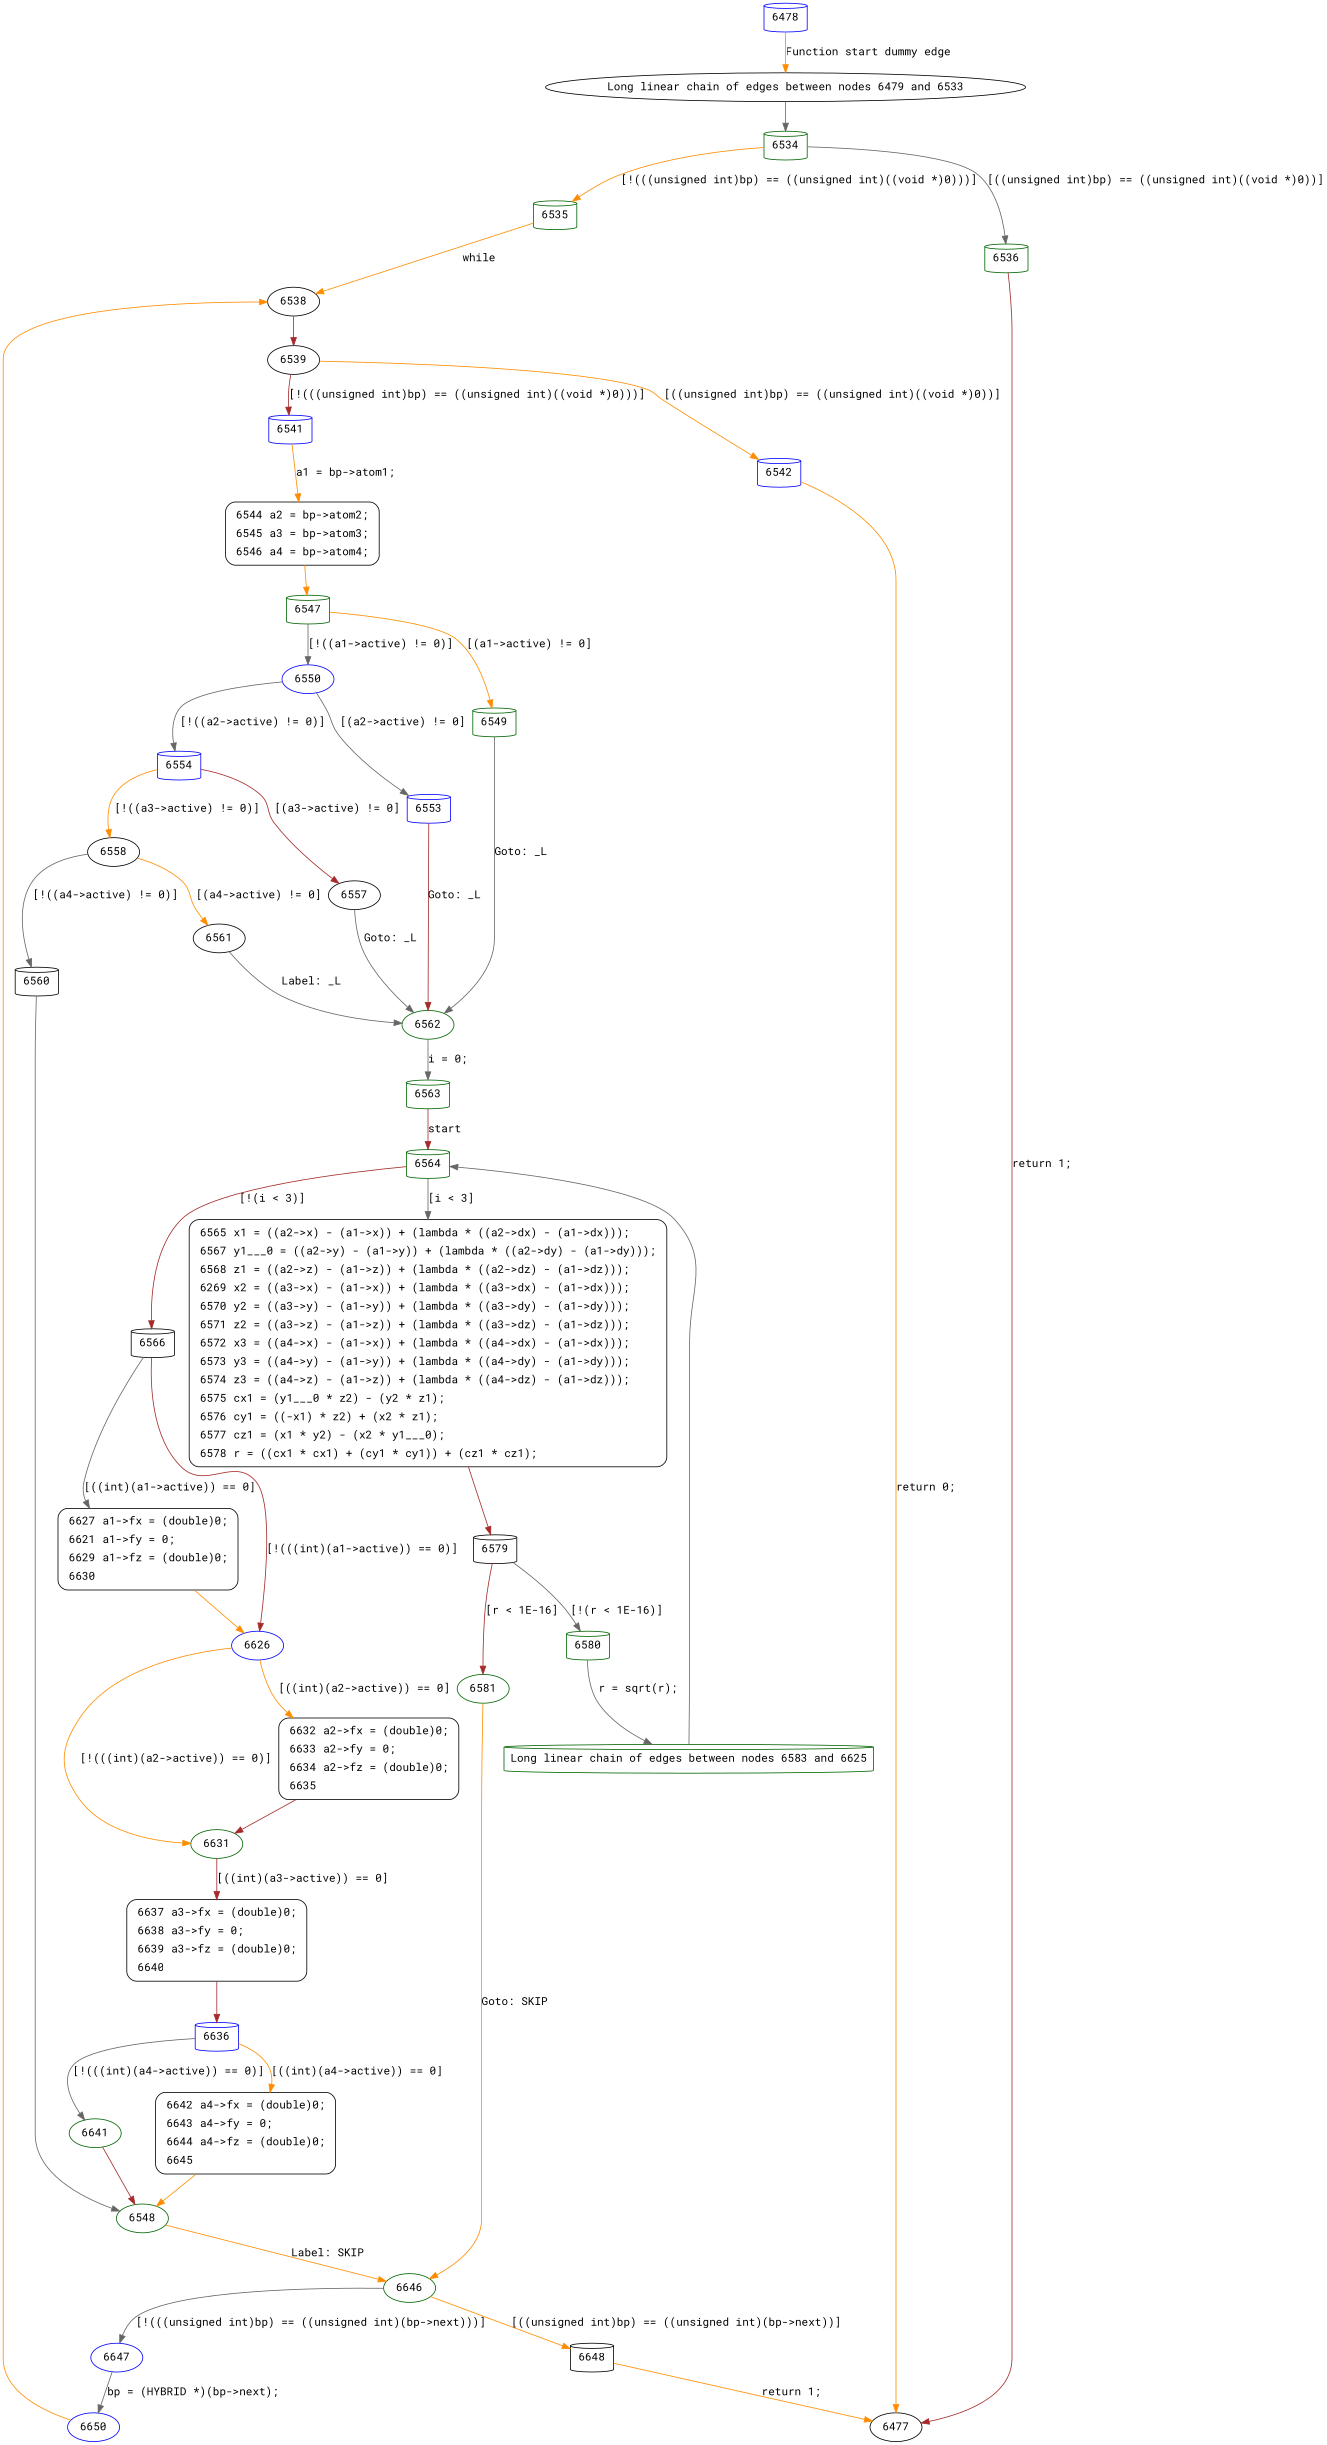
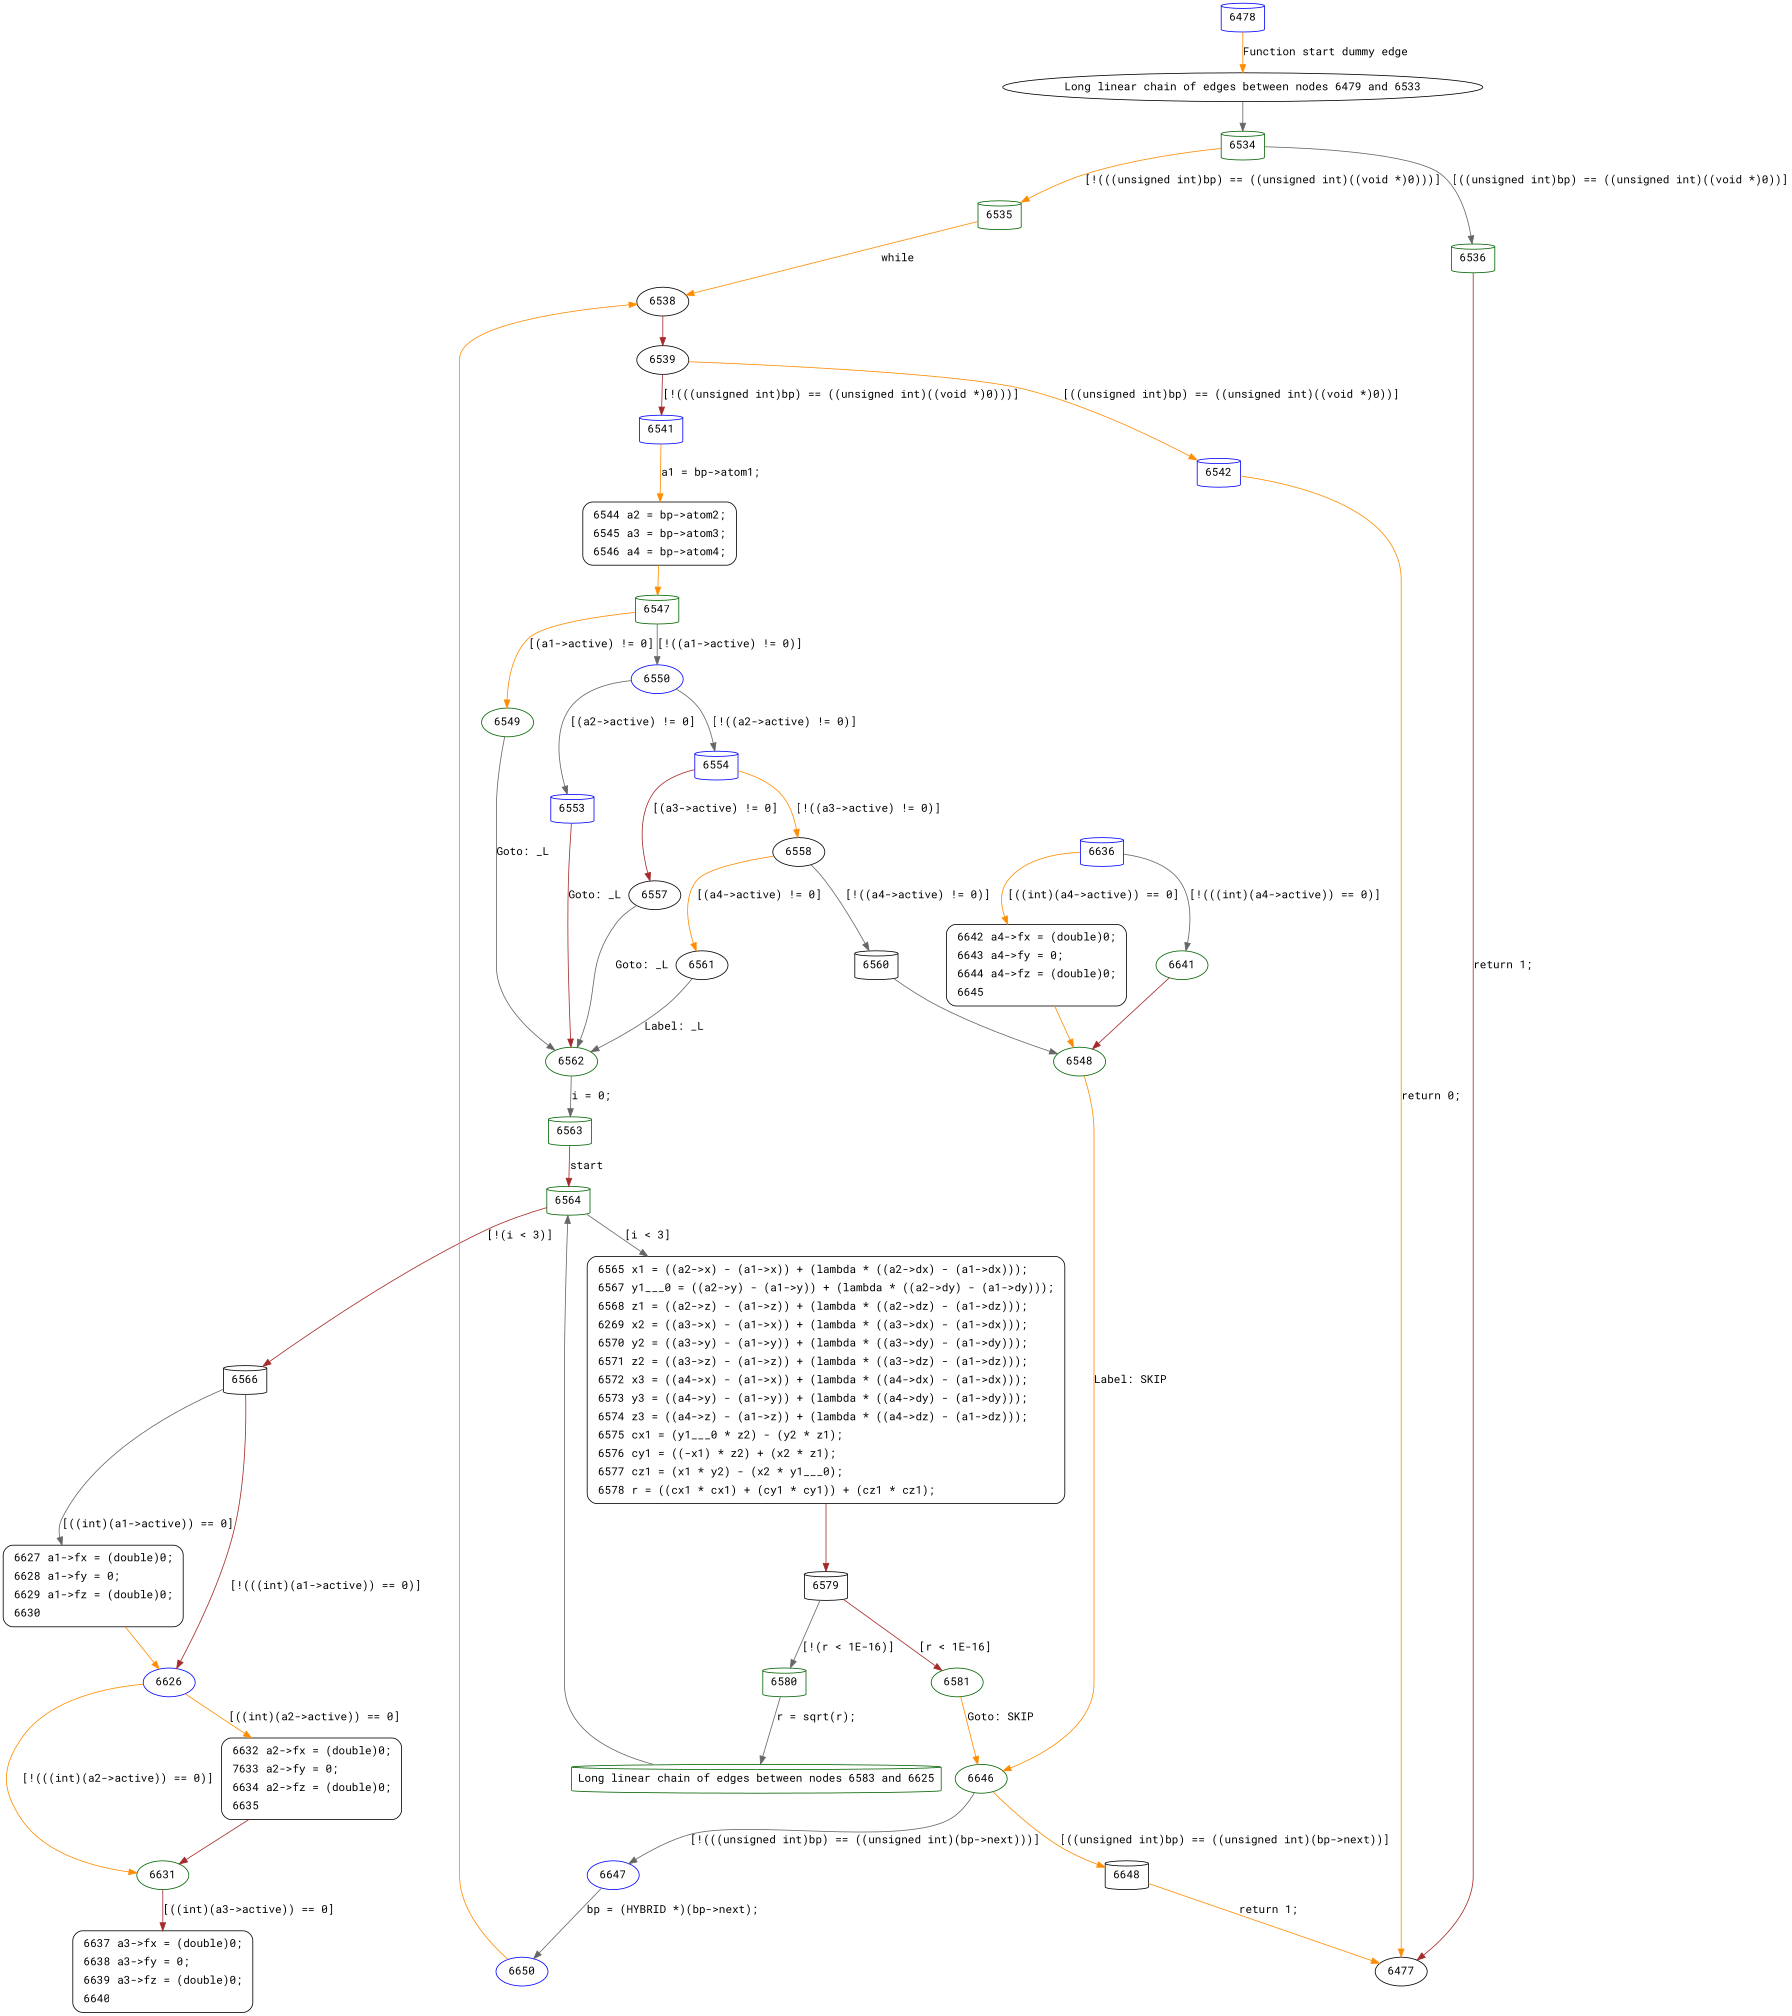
(494, 722) -> (508, 722)
(82, 1540) -> (28, 1576)
(303, 1749) -> (246, 1769)
(217, 1998) -> none
